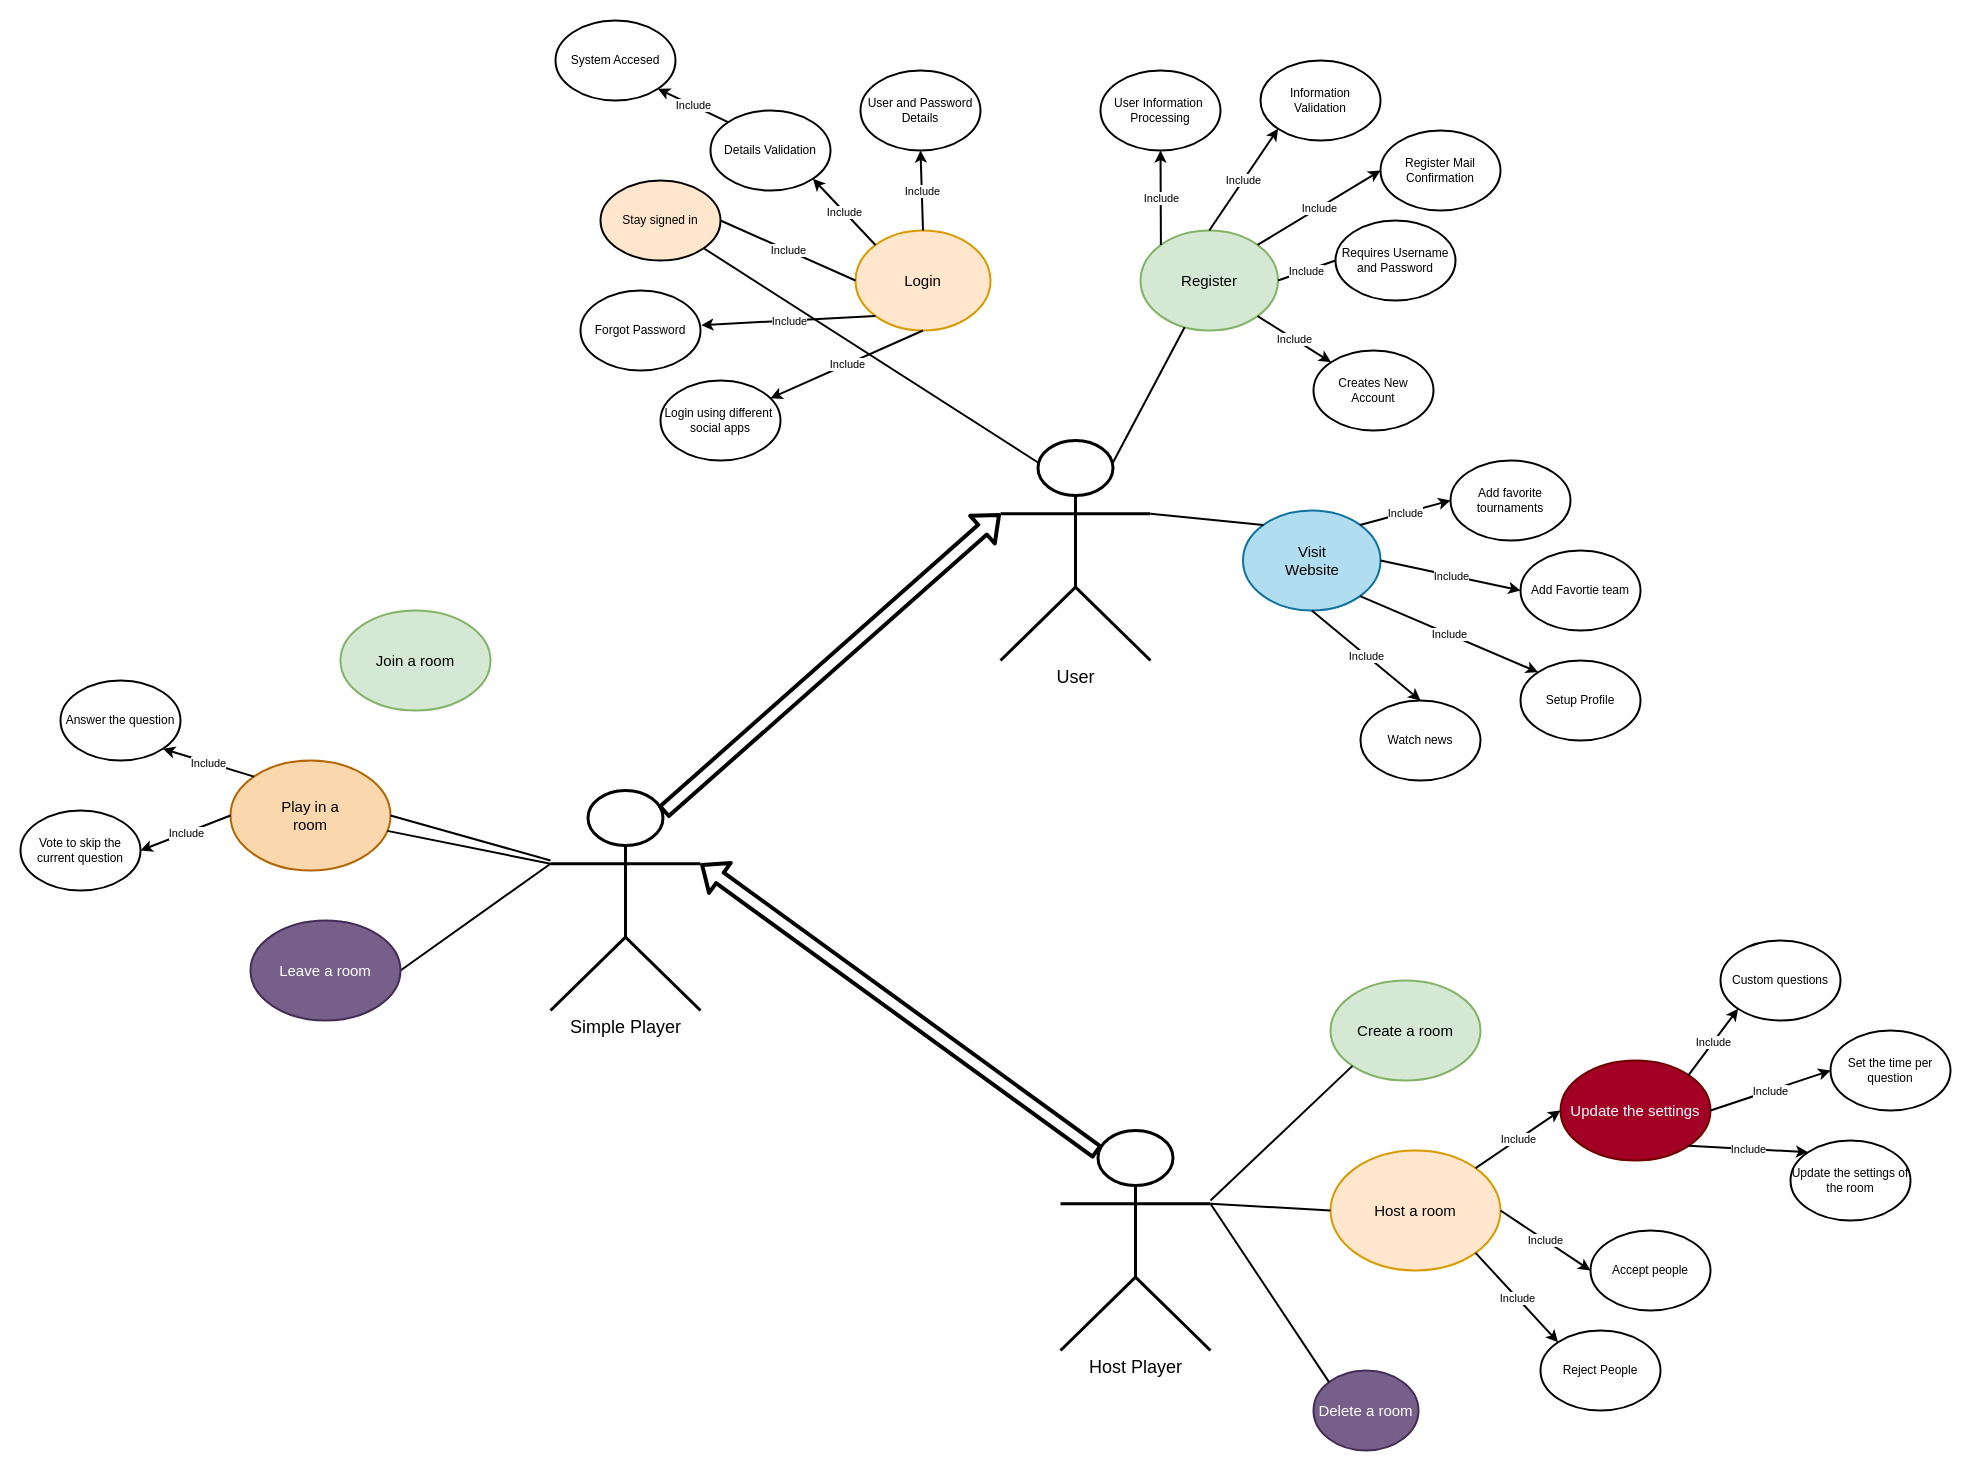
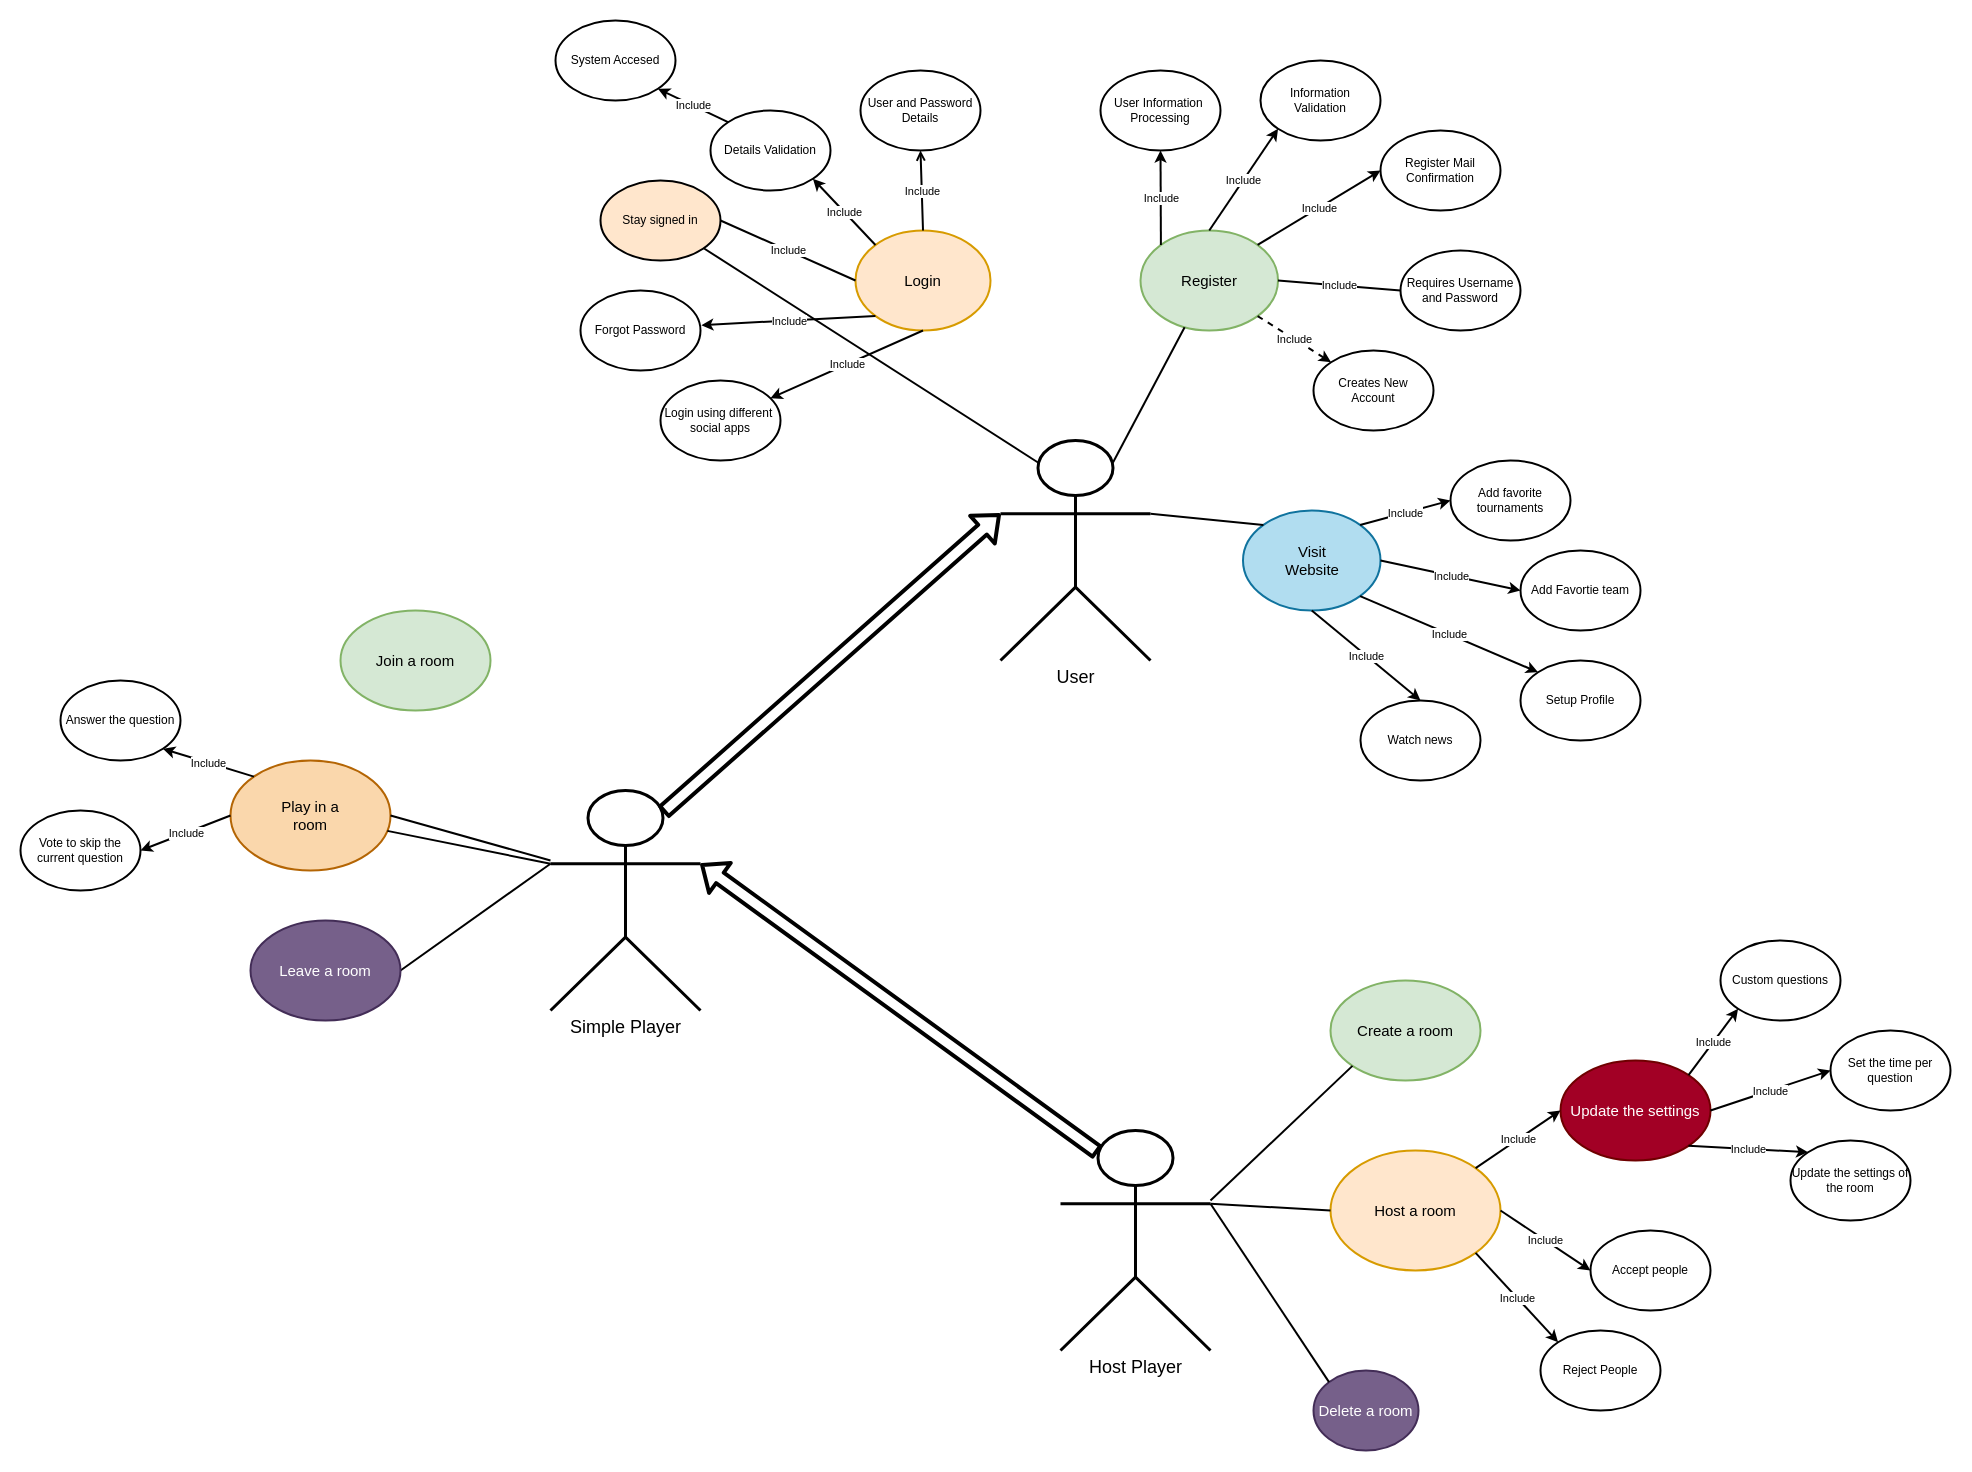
(921, 161) -> (921, 159)
(1396, 261) -> (1461, 291)
(1274, 326) -> (1274, 326)
